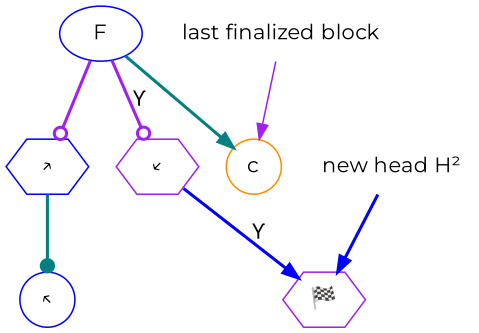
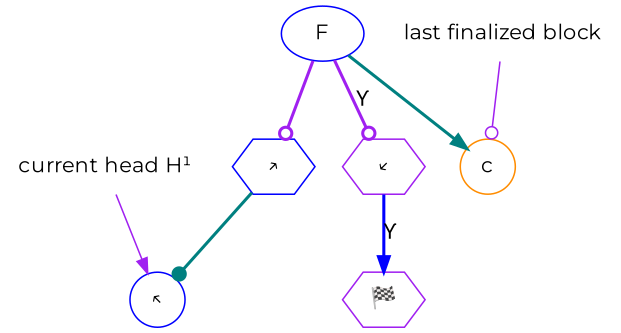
(269, 93) -> (496, 94)
none -> (106, 167)
(391, 167) -> none
